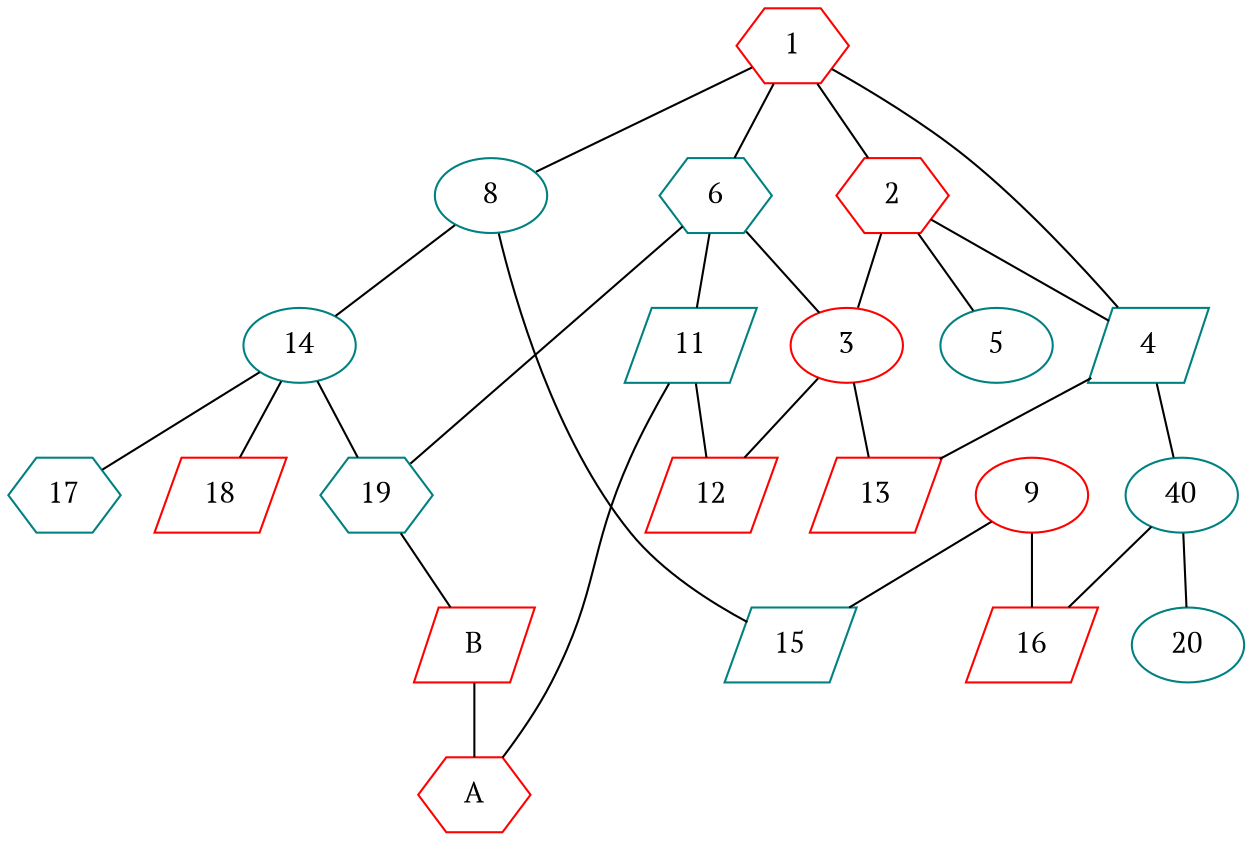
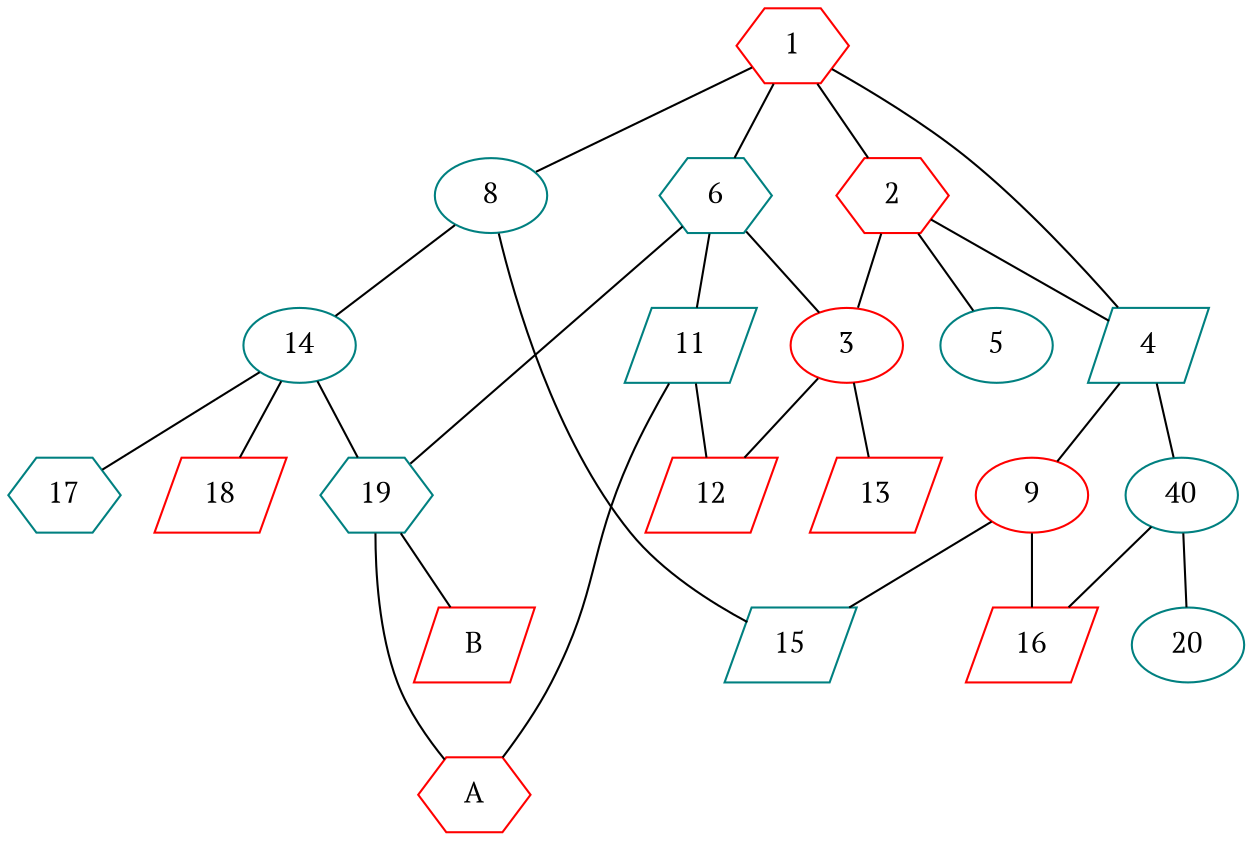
(1015, 419) -> (1088, 422)
(474, 720) -> (389, 653)
